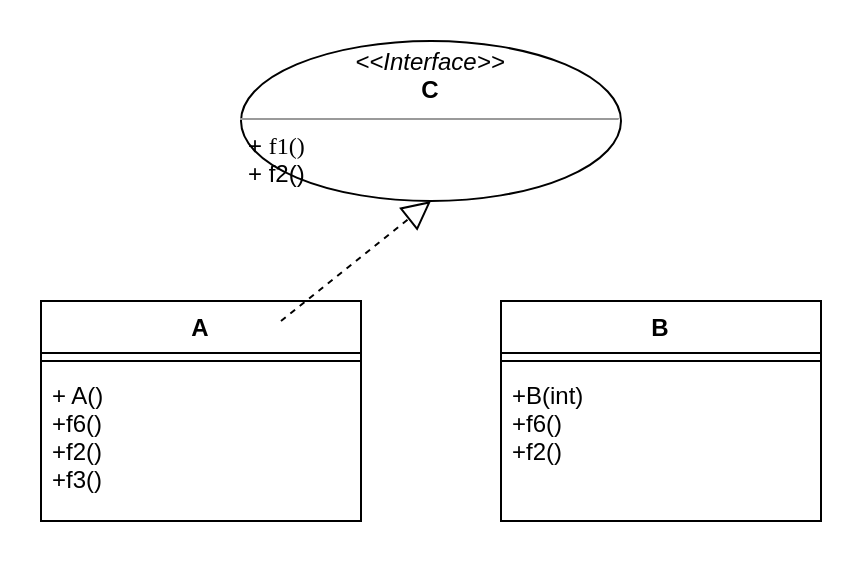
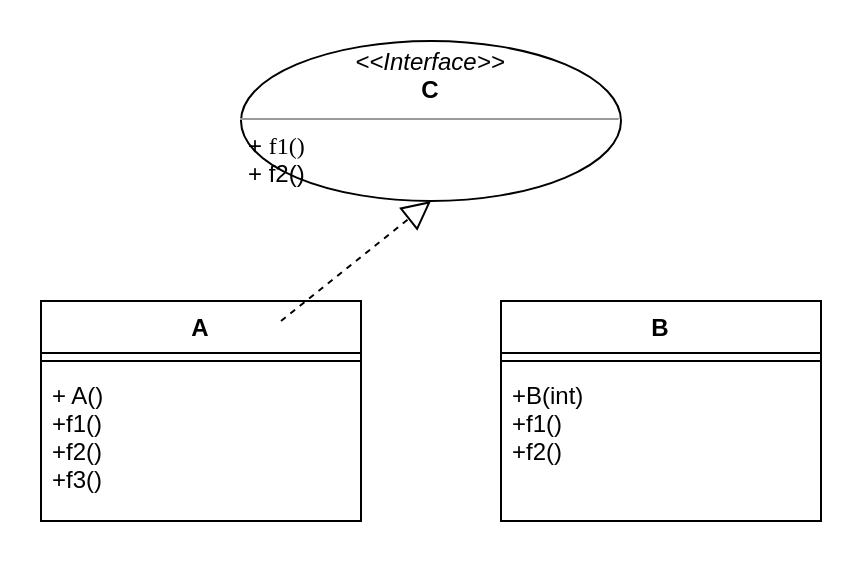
(82, 396) -> (82, 396)
(556, 396) -> (556, 396)
